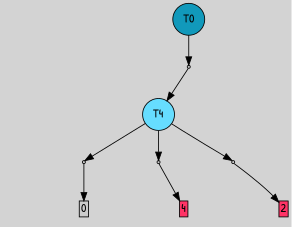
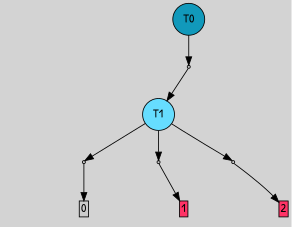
(159, 114) -> (159, 114)
(184, 209) -> (184, 209)
